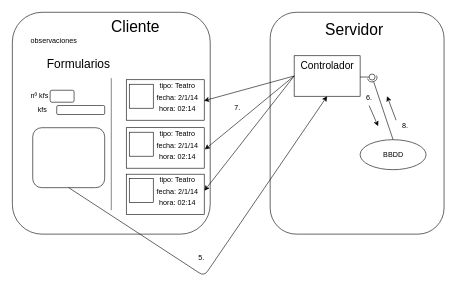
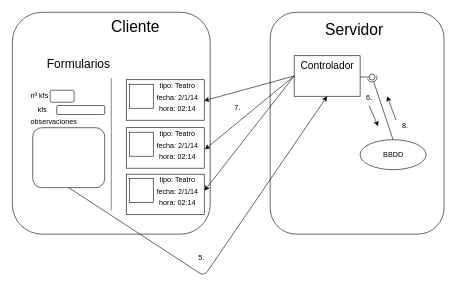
(54, 41) -> (54, 122)
